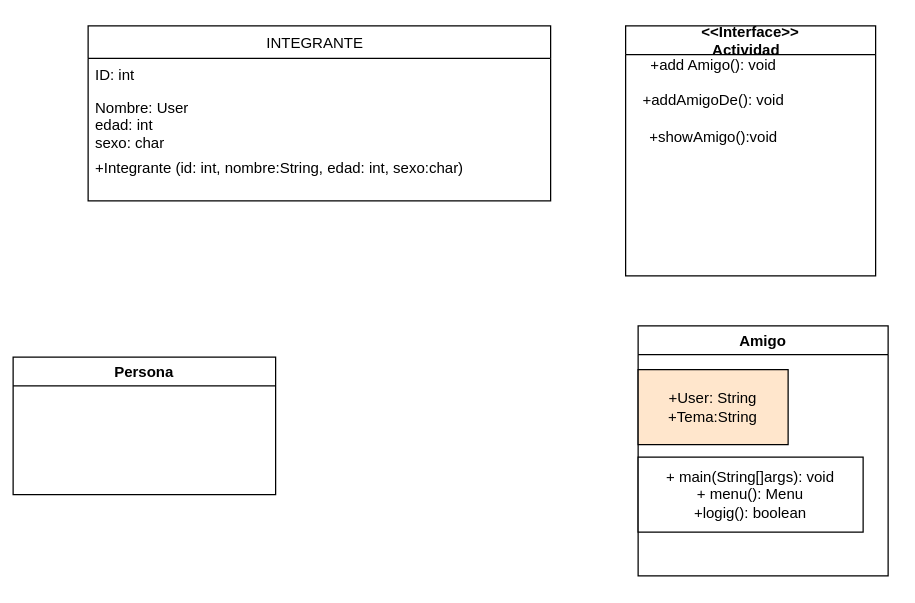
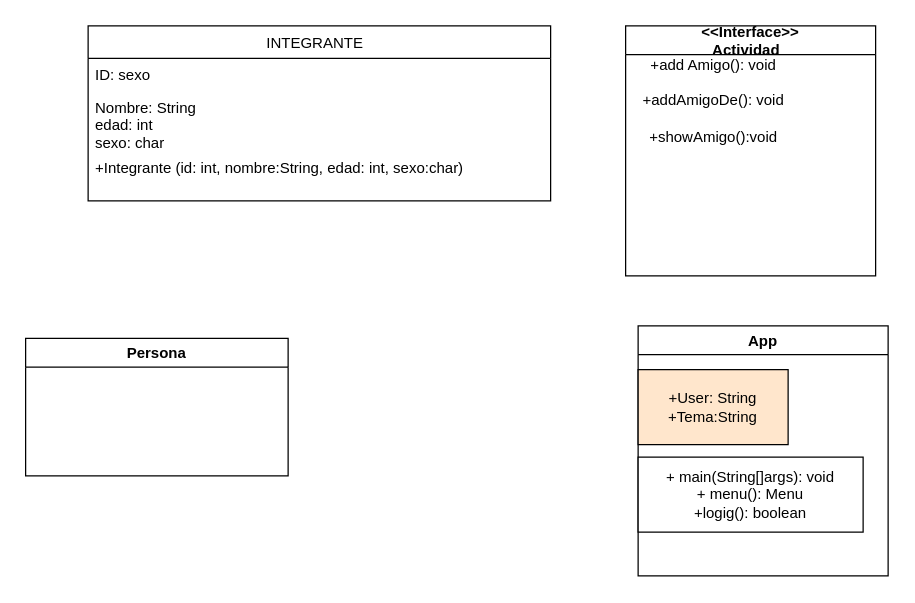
(119, 75) -> (125, 75)
(142, 108) -> (148, 108)
(763, 341) -> (763, 341)
(144, 426) -> (157, 407)
